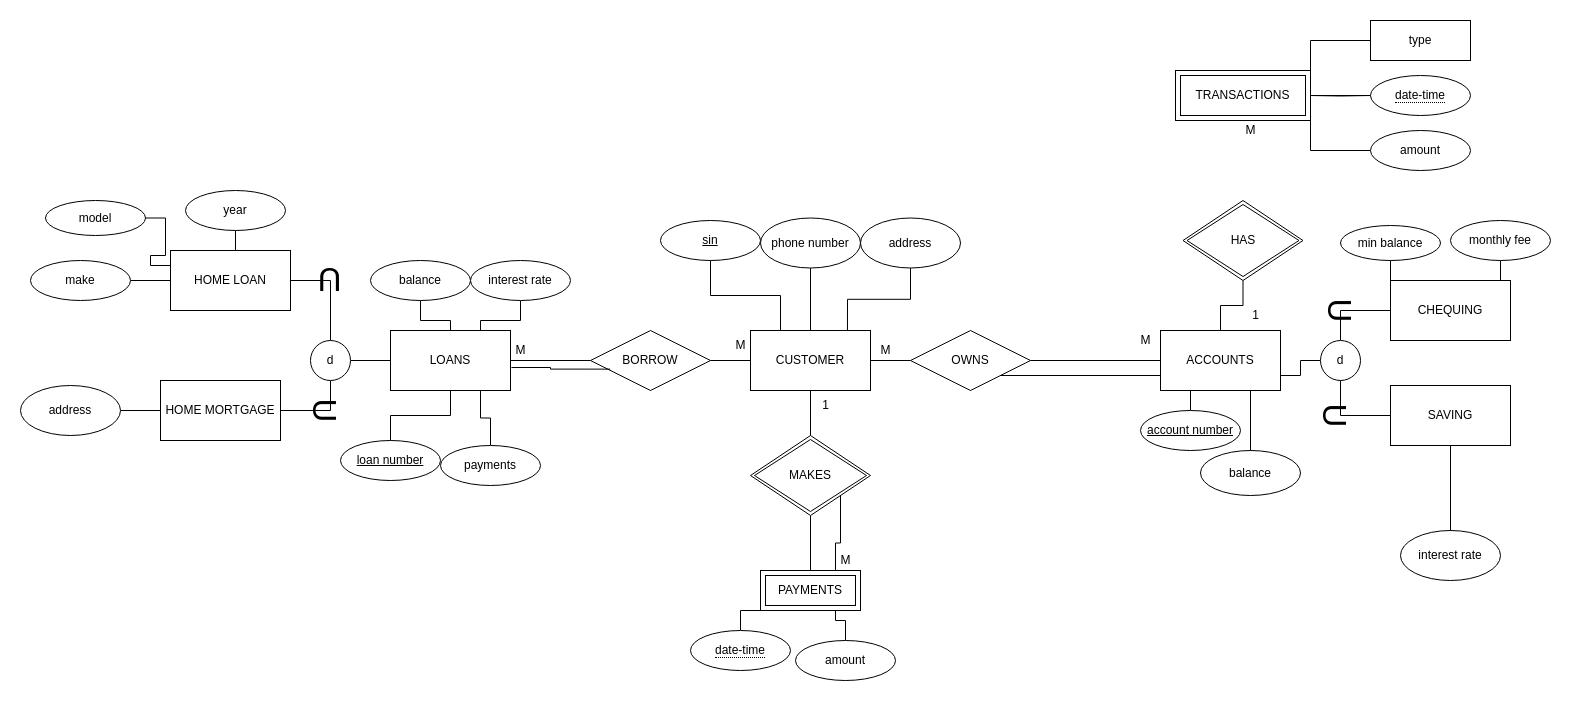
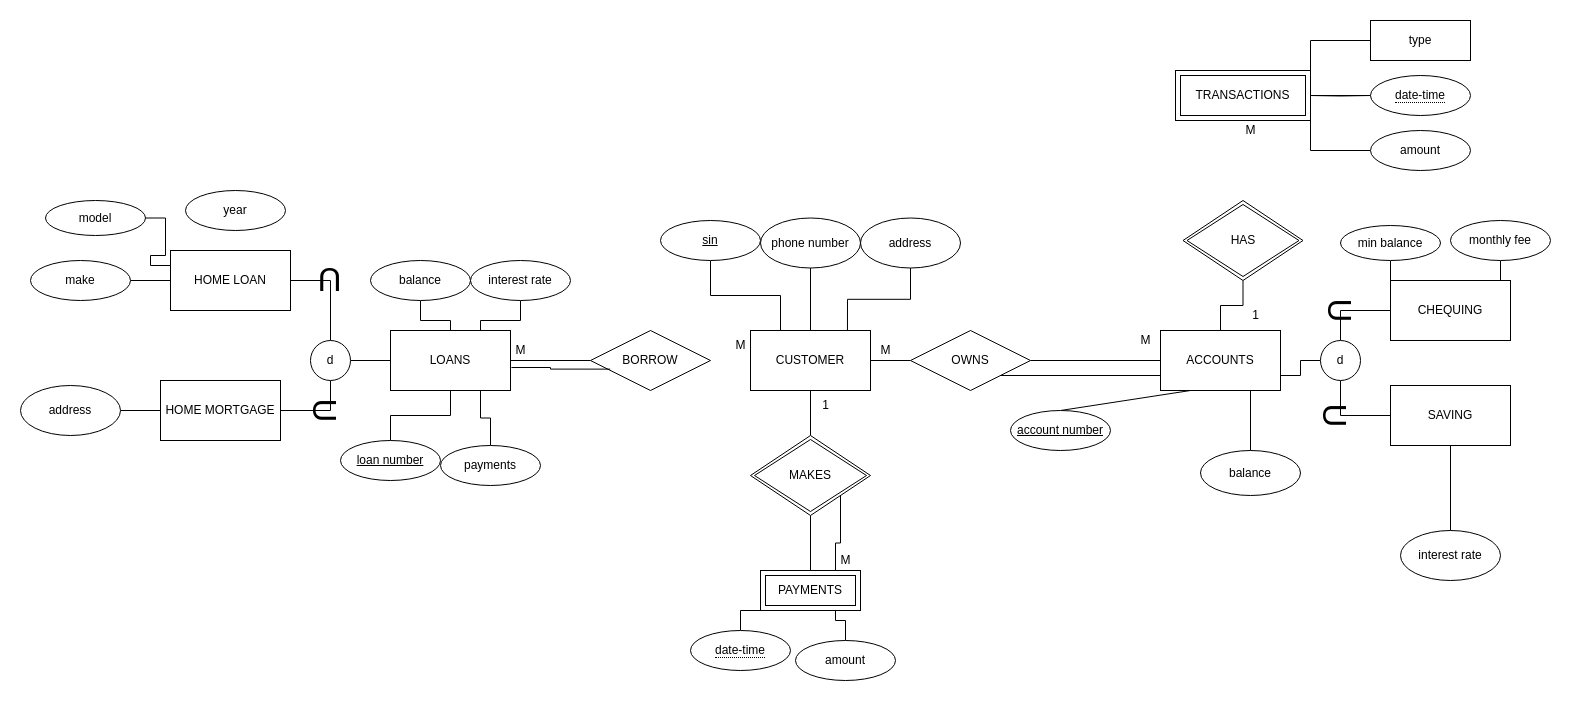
(236, 242) -> none
(730, 361) -> none
(1191, 431) -> (1061, 431)
